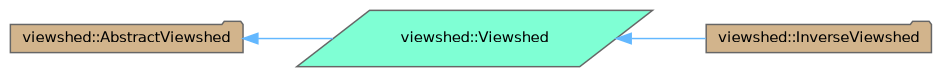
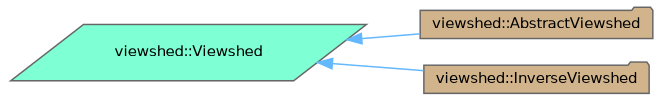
(296, 39) -> (391, 36)
